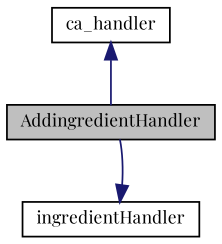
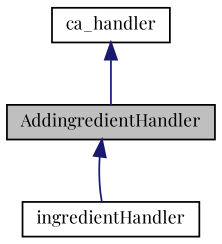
(122, 162) -> (99, 180)
